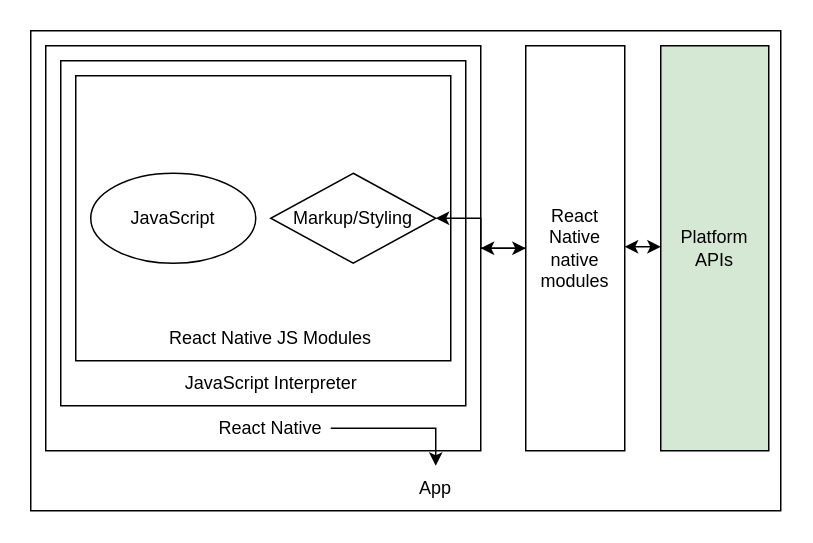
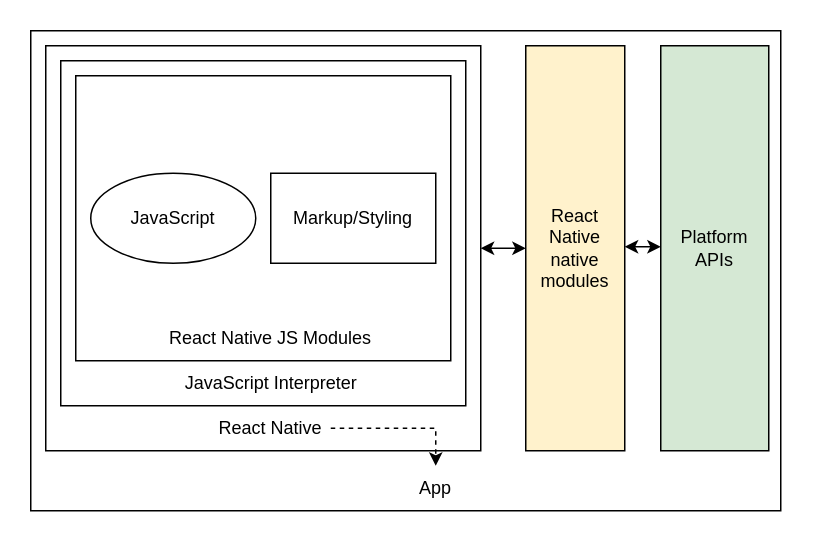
(353, 218) -> (353, 218)
(465, 218) -> none
(575, 248) -> (575, 248)
(398, 428) -> (398, 428)
